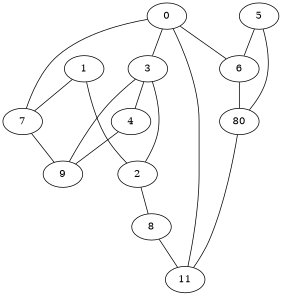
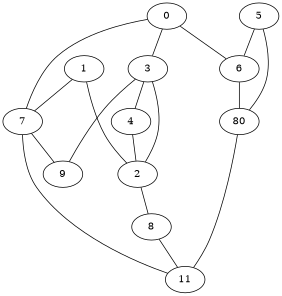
(199, 146) -> (73, 224)
(97, 148) -> (134, 148)
